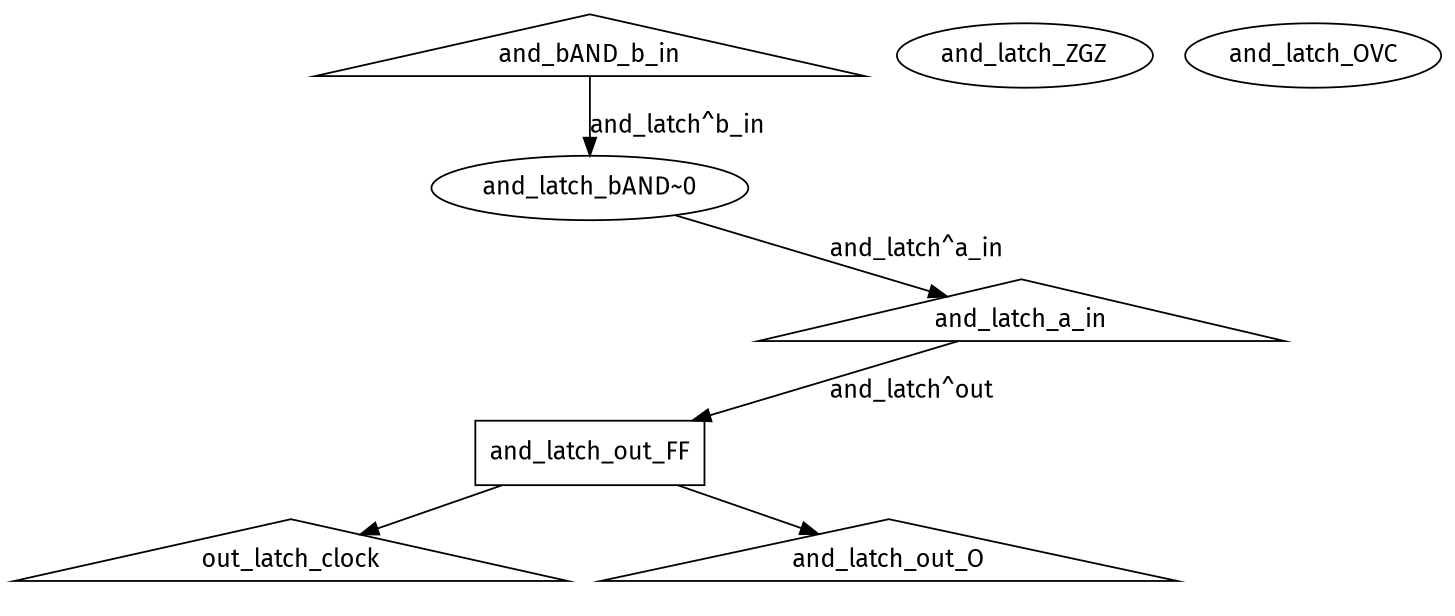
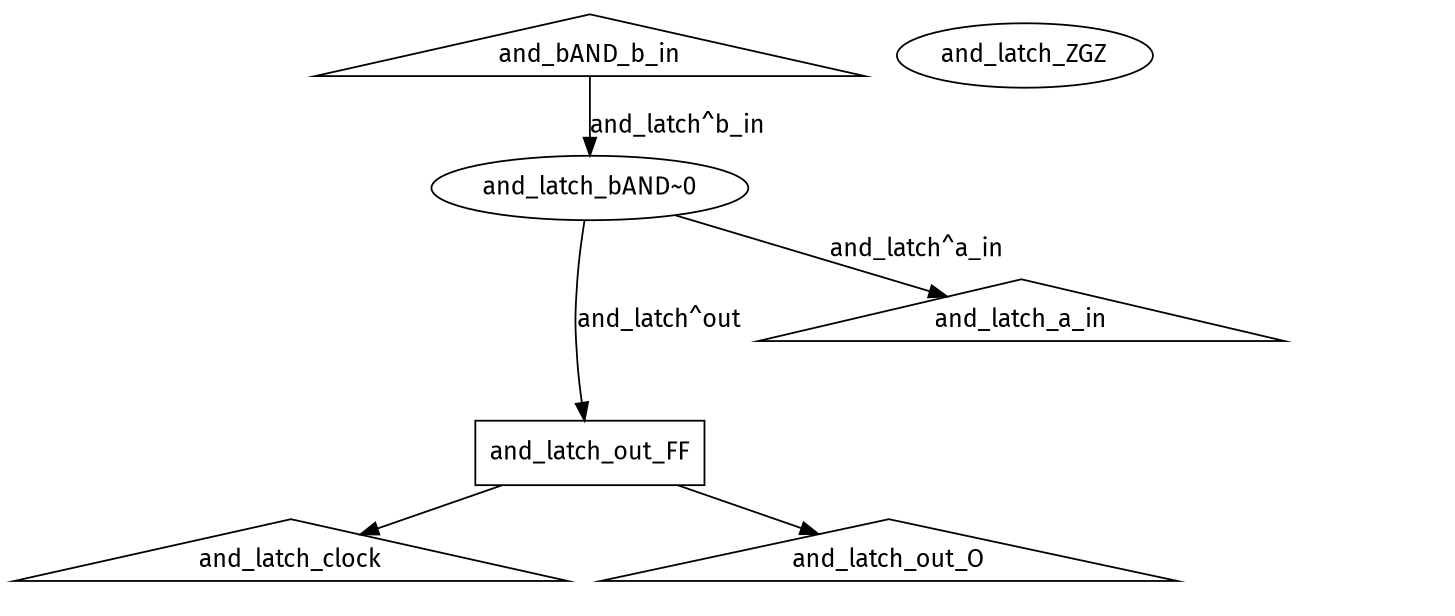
(1313, 55) -> none
(834, 378) -> (576, 311)
(291, 560) -> (291, 560)
